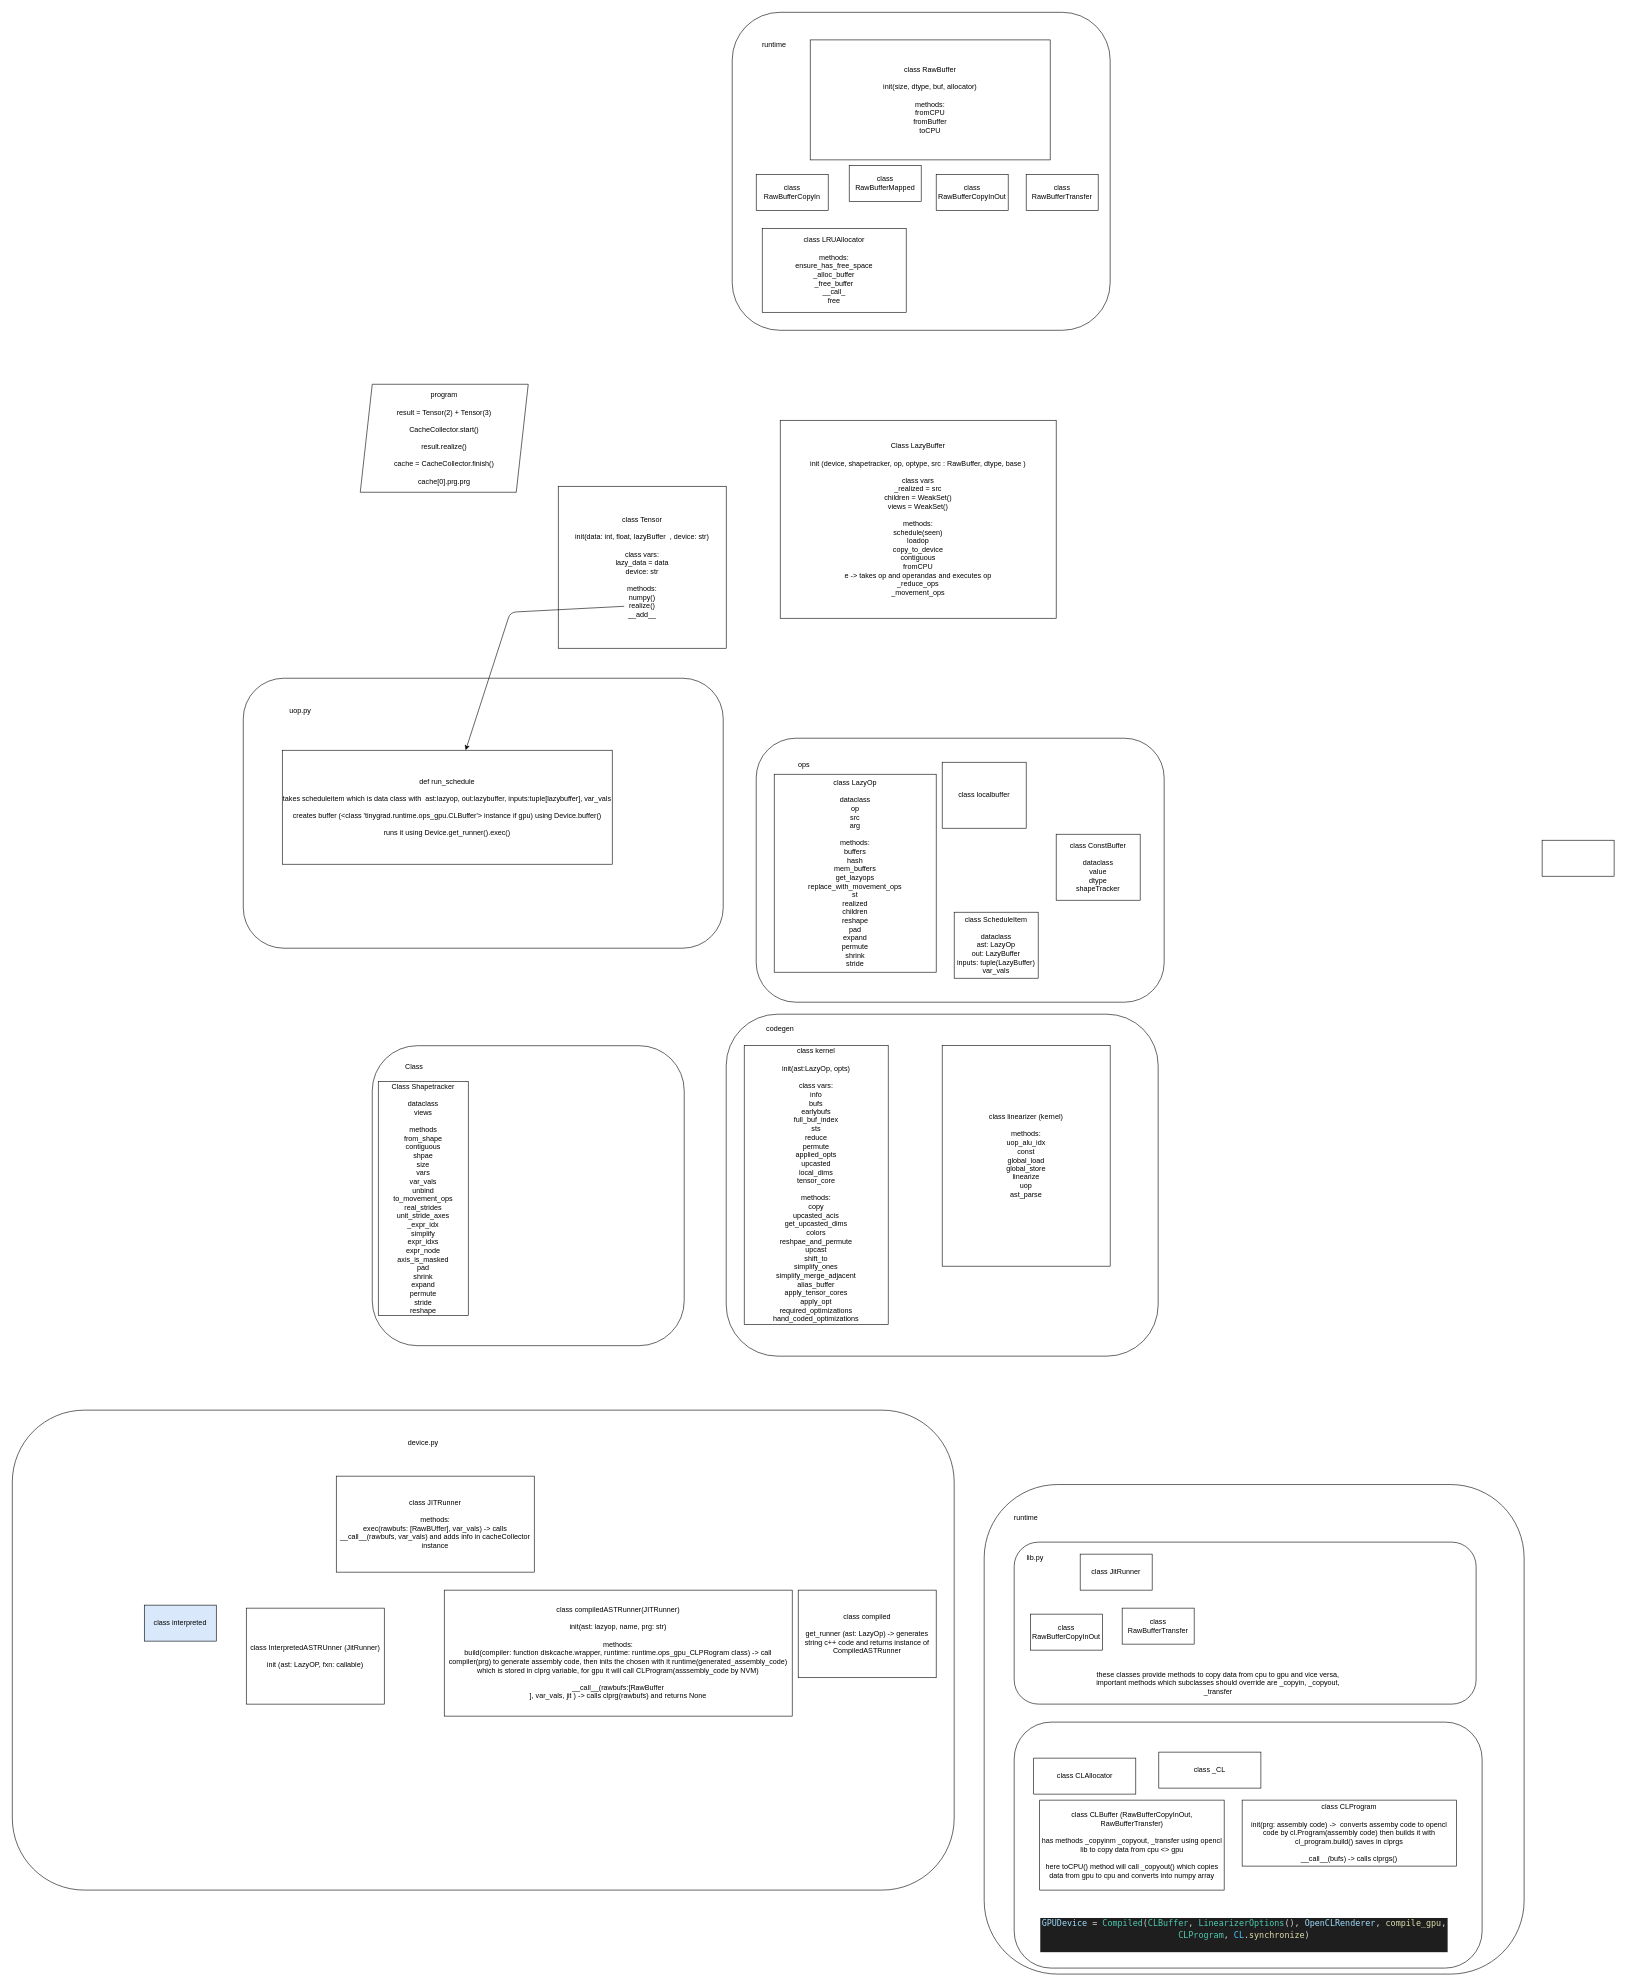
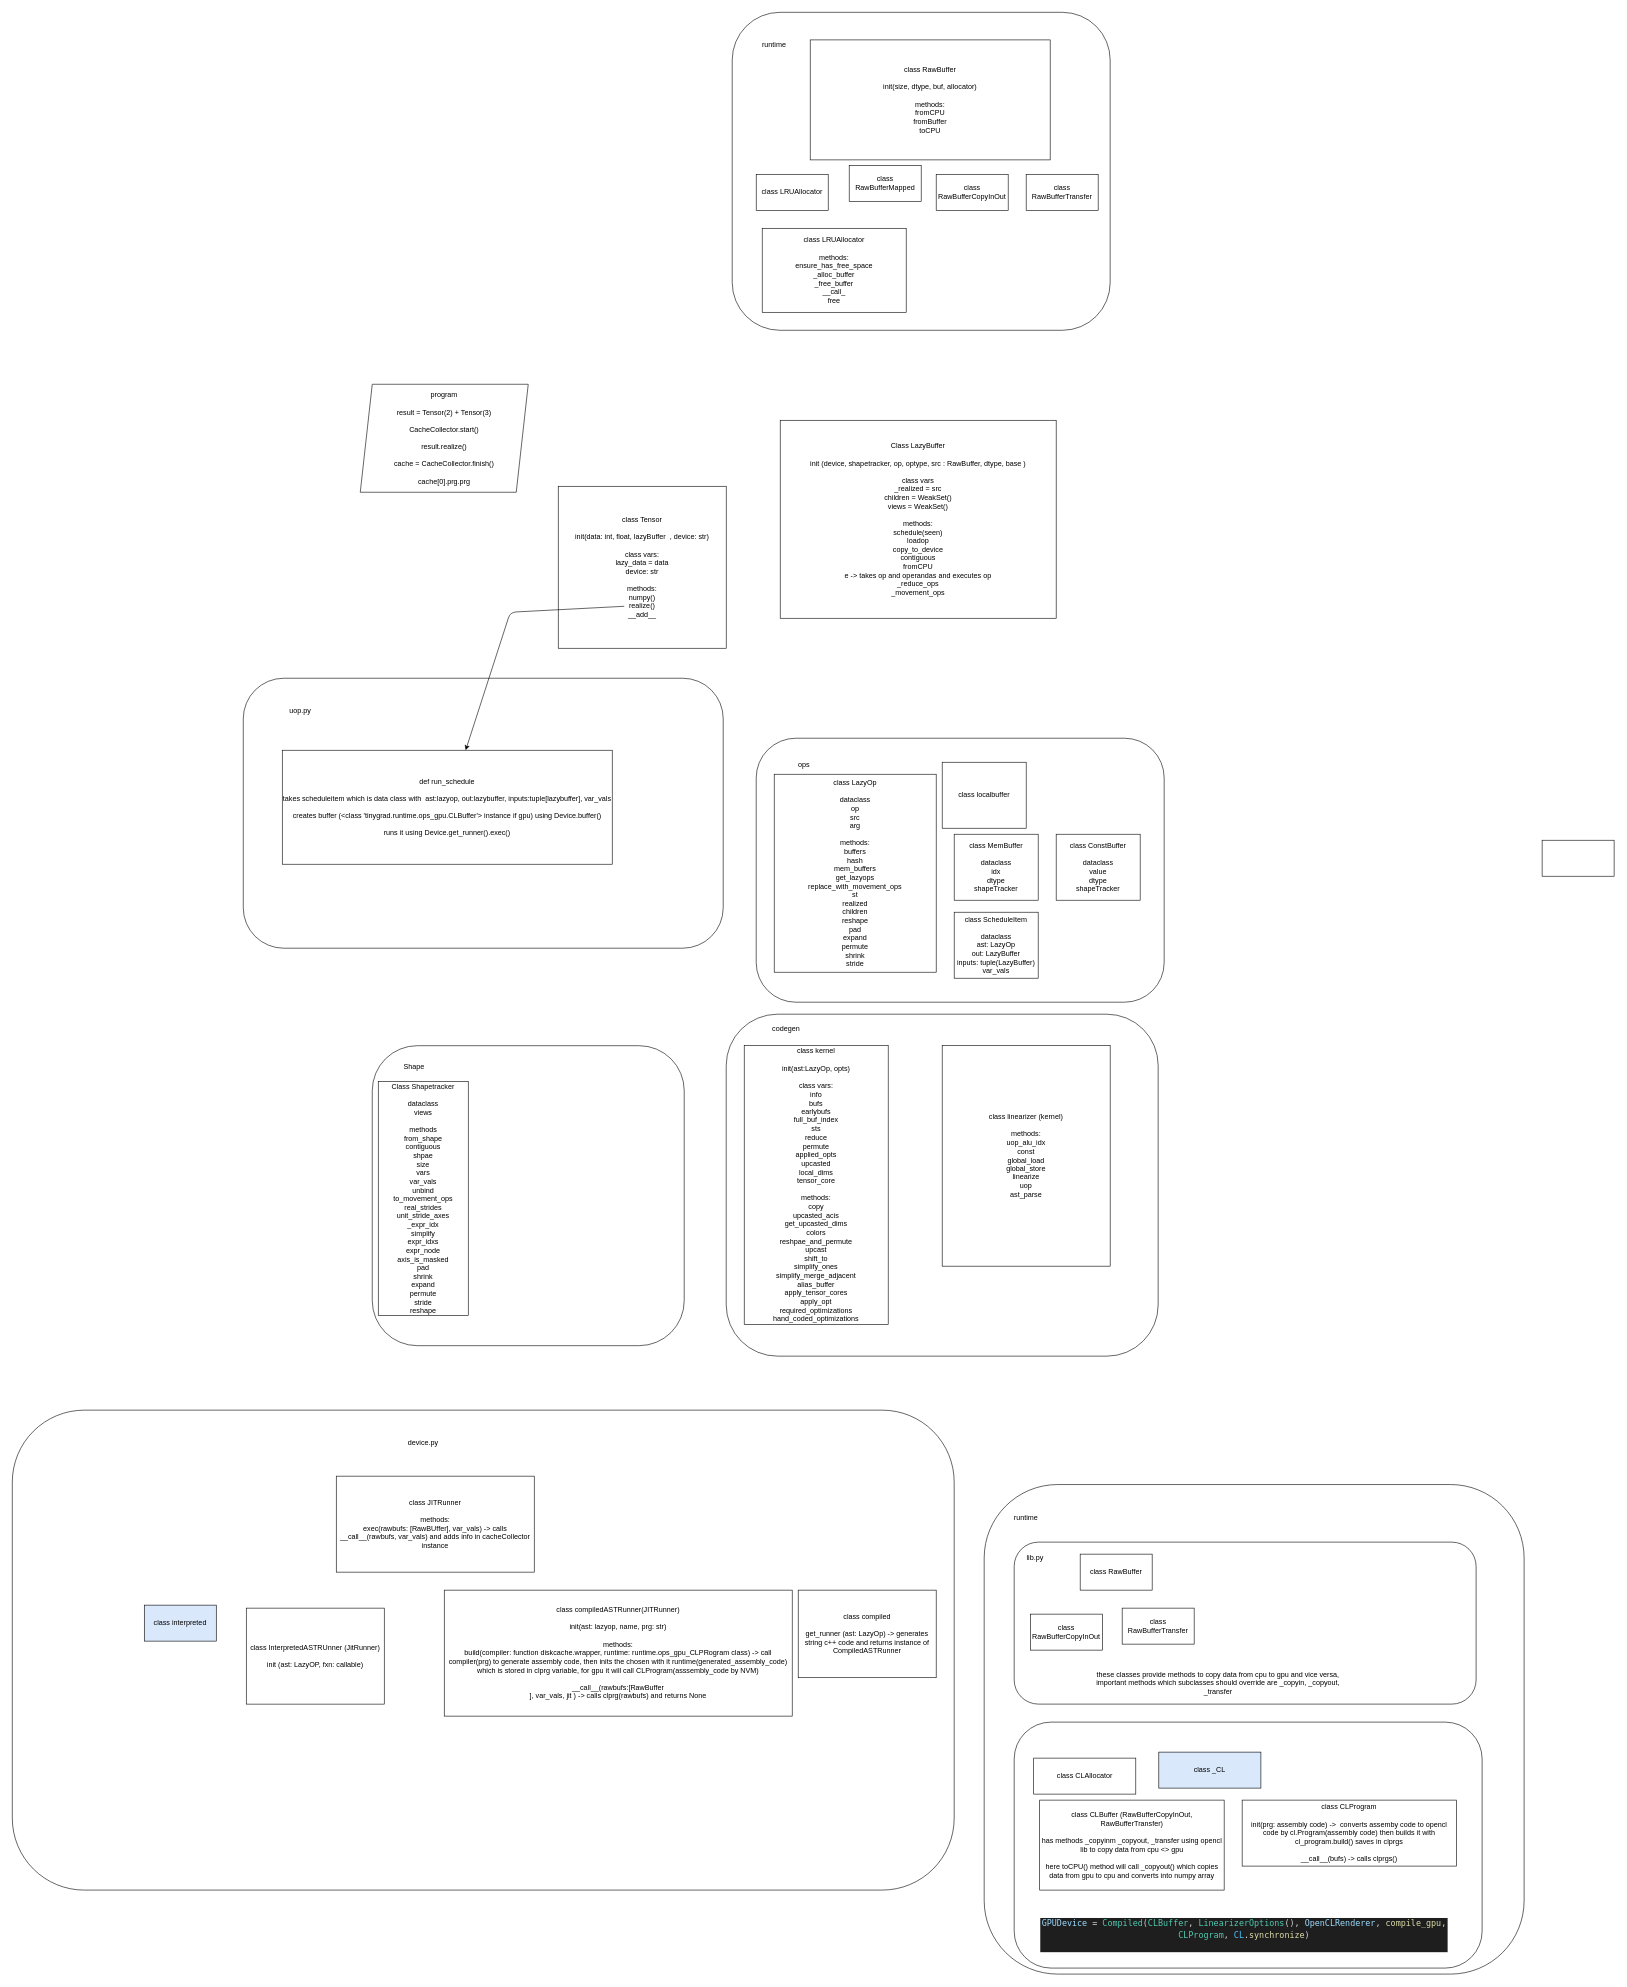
(792, 192) -> (792, 192)
none -> (996, 867)
(780, 1029) -> (786, 1029)
(414, 1067) -> (414, 1067)
(1116, 1572) -> (1116, 1572)
(1210, 1770) -> (1210, 1770)
